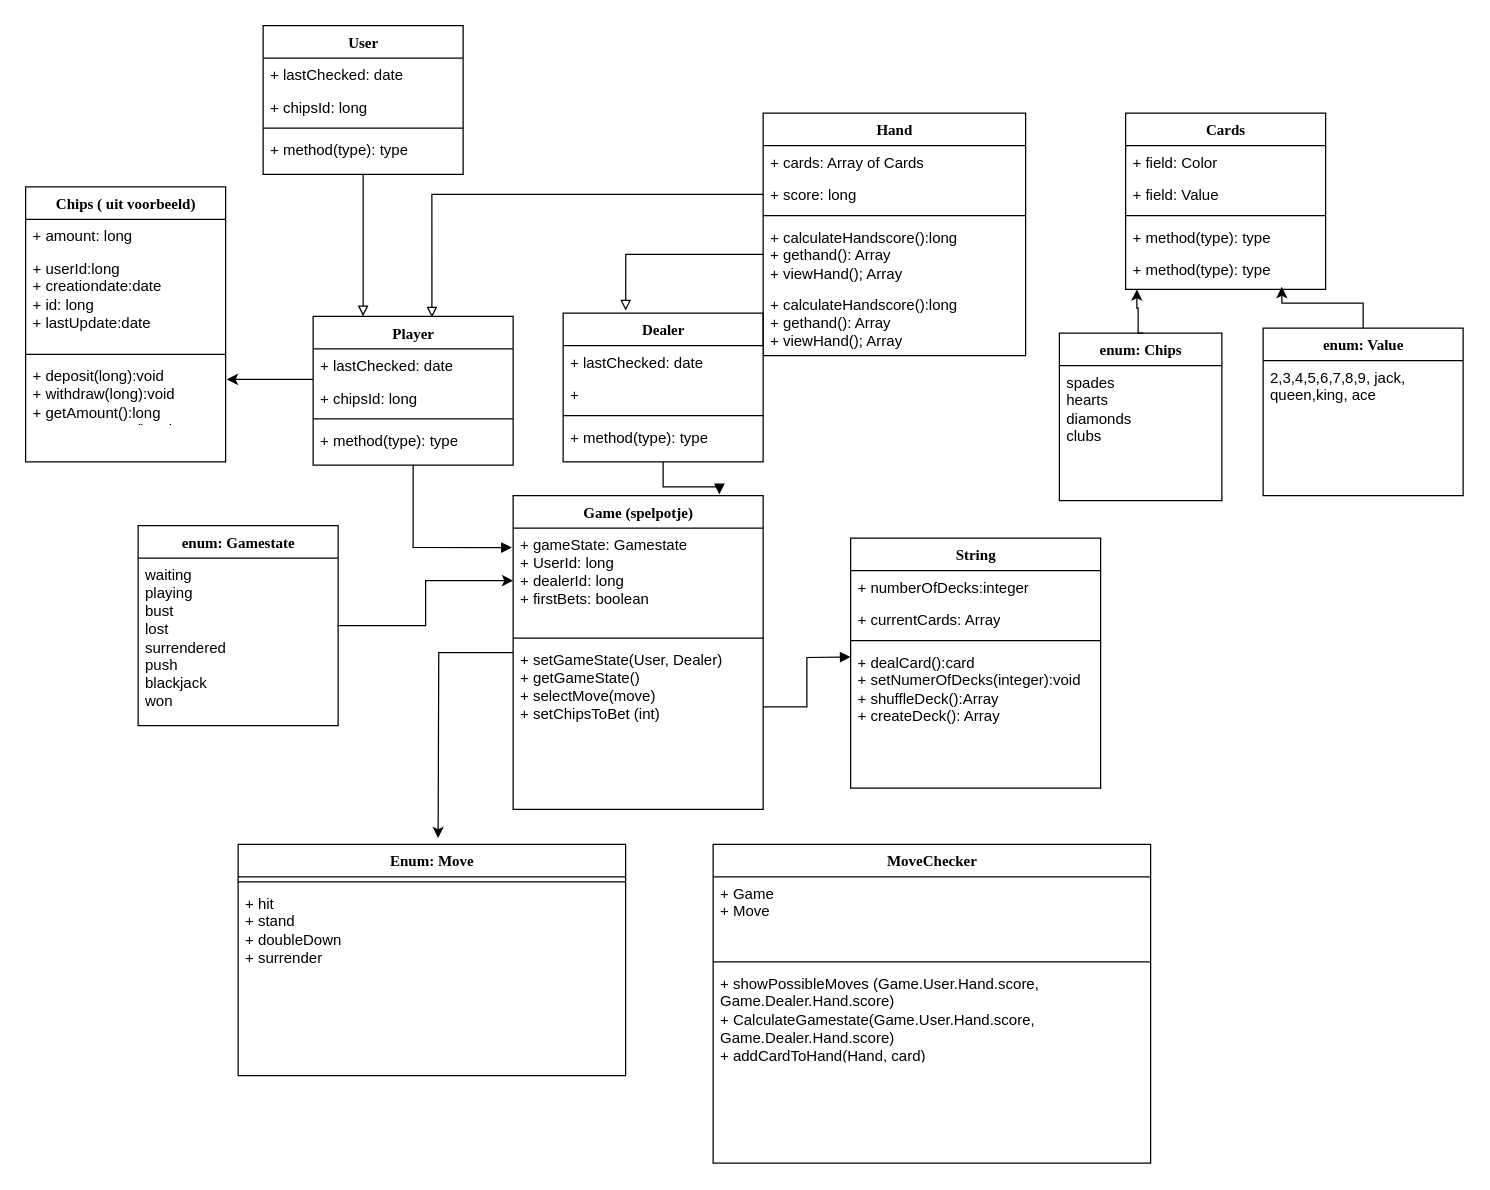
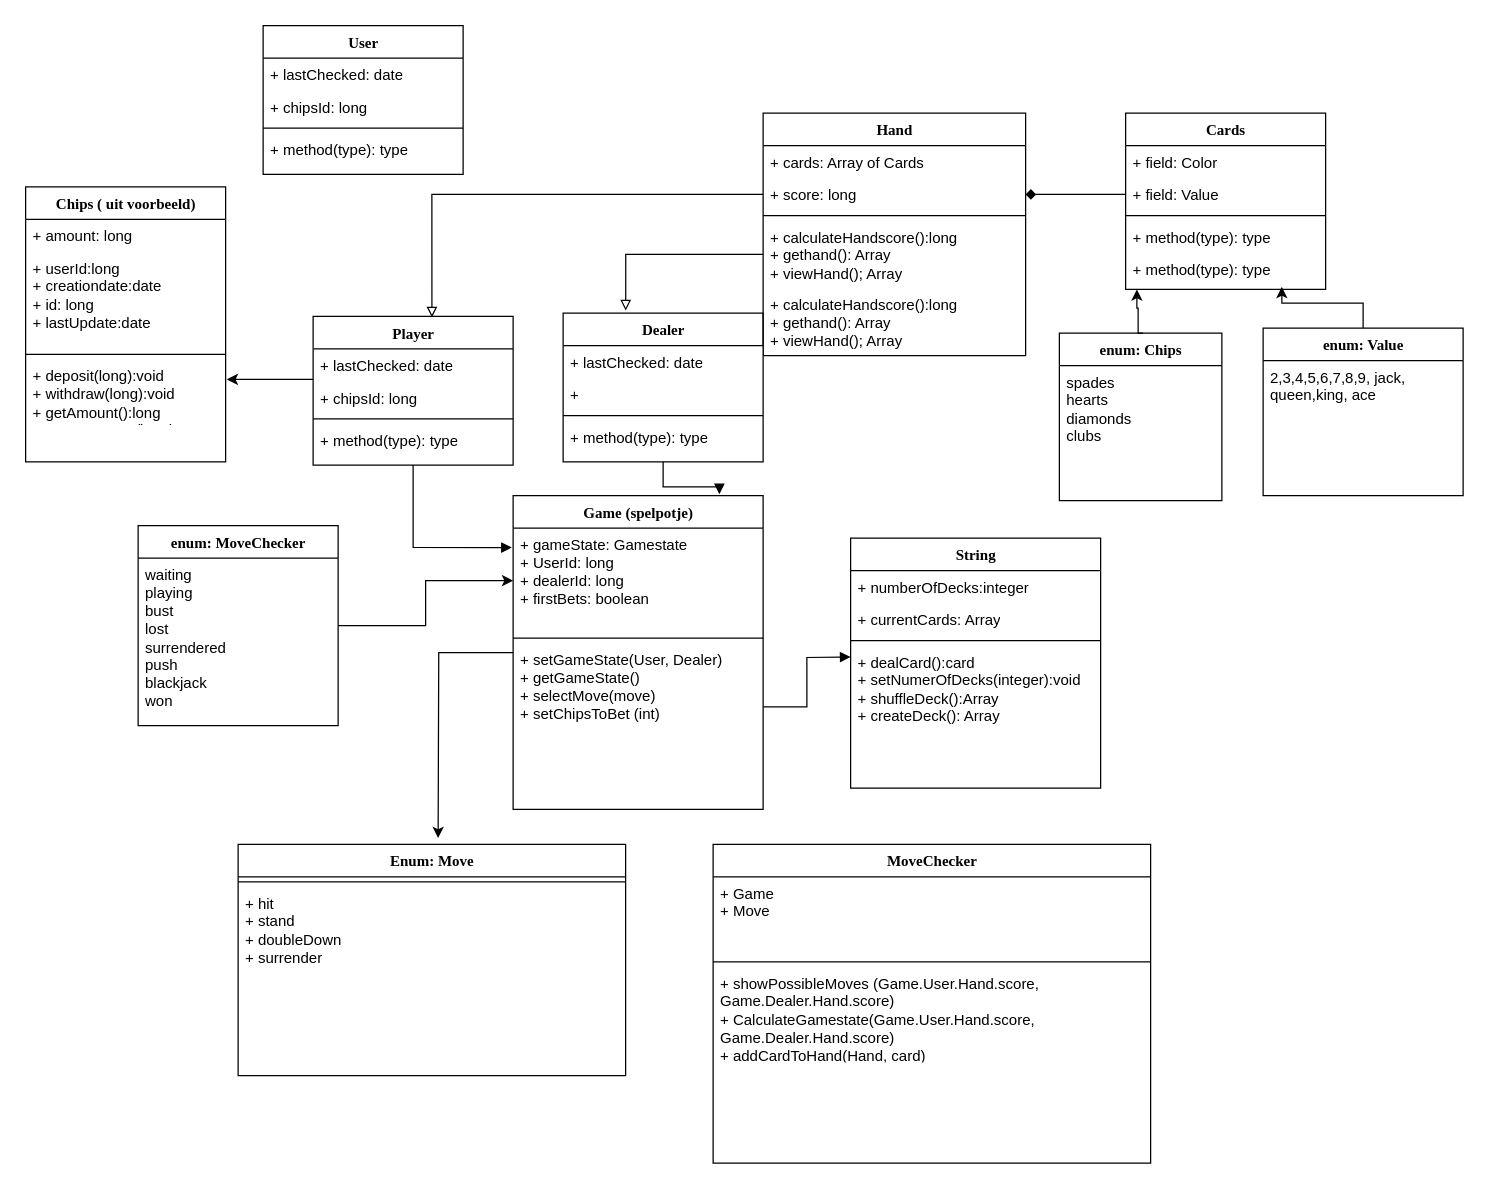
none -> (1080, 194)
(363, 240) -> none
(239, 543) -> (239, 543)
